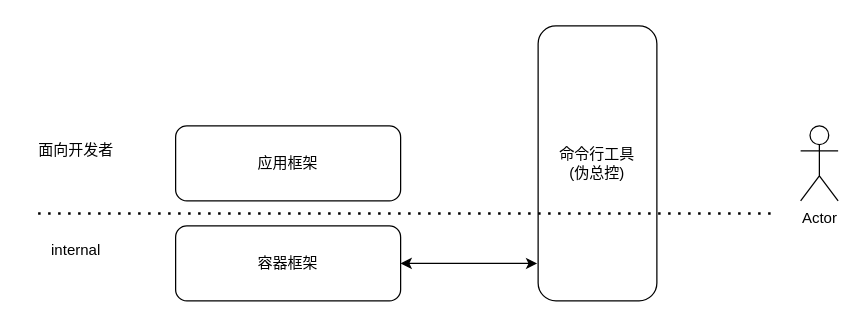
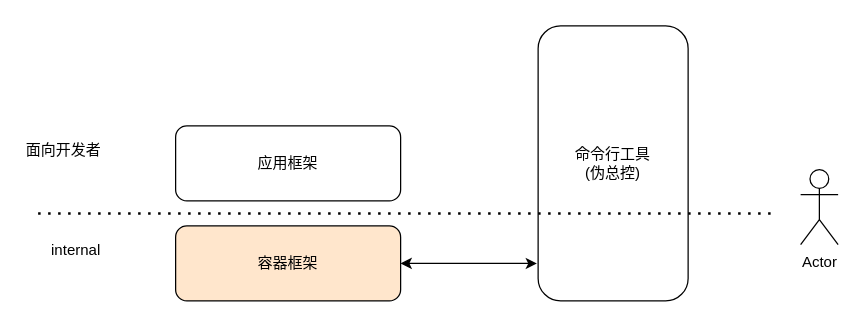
(76, 151) -> (63, 151)
(598, 163) -> (613, 163)
(819, 163) -> (819, 207)
(288, 263) -> (288, 263)
